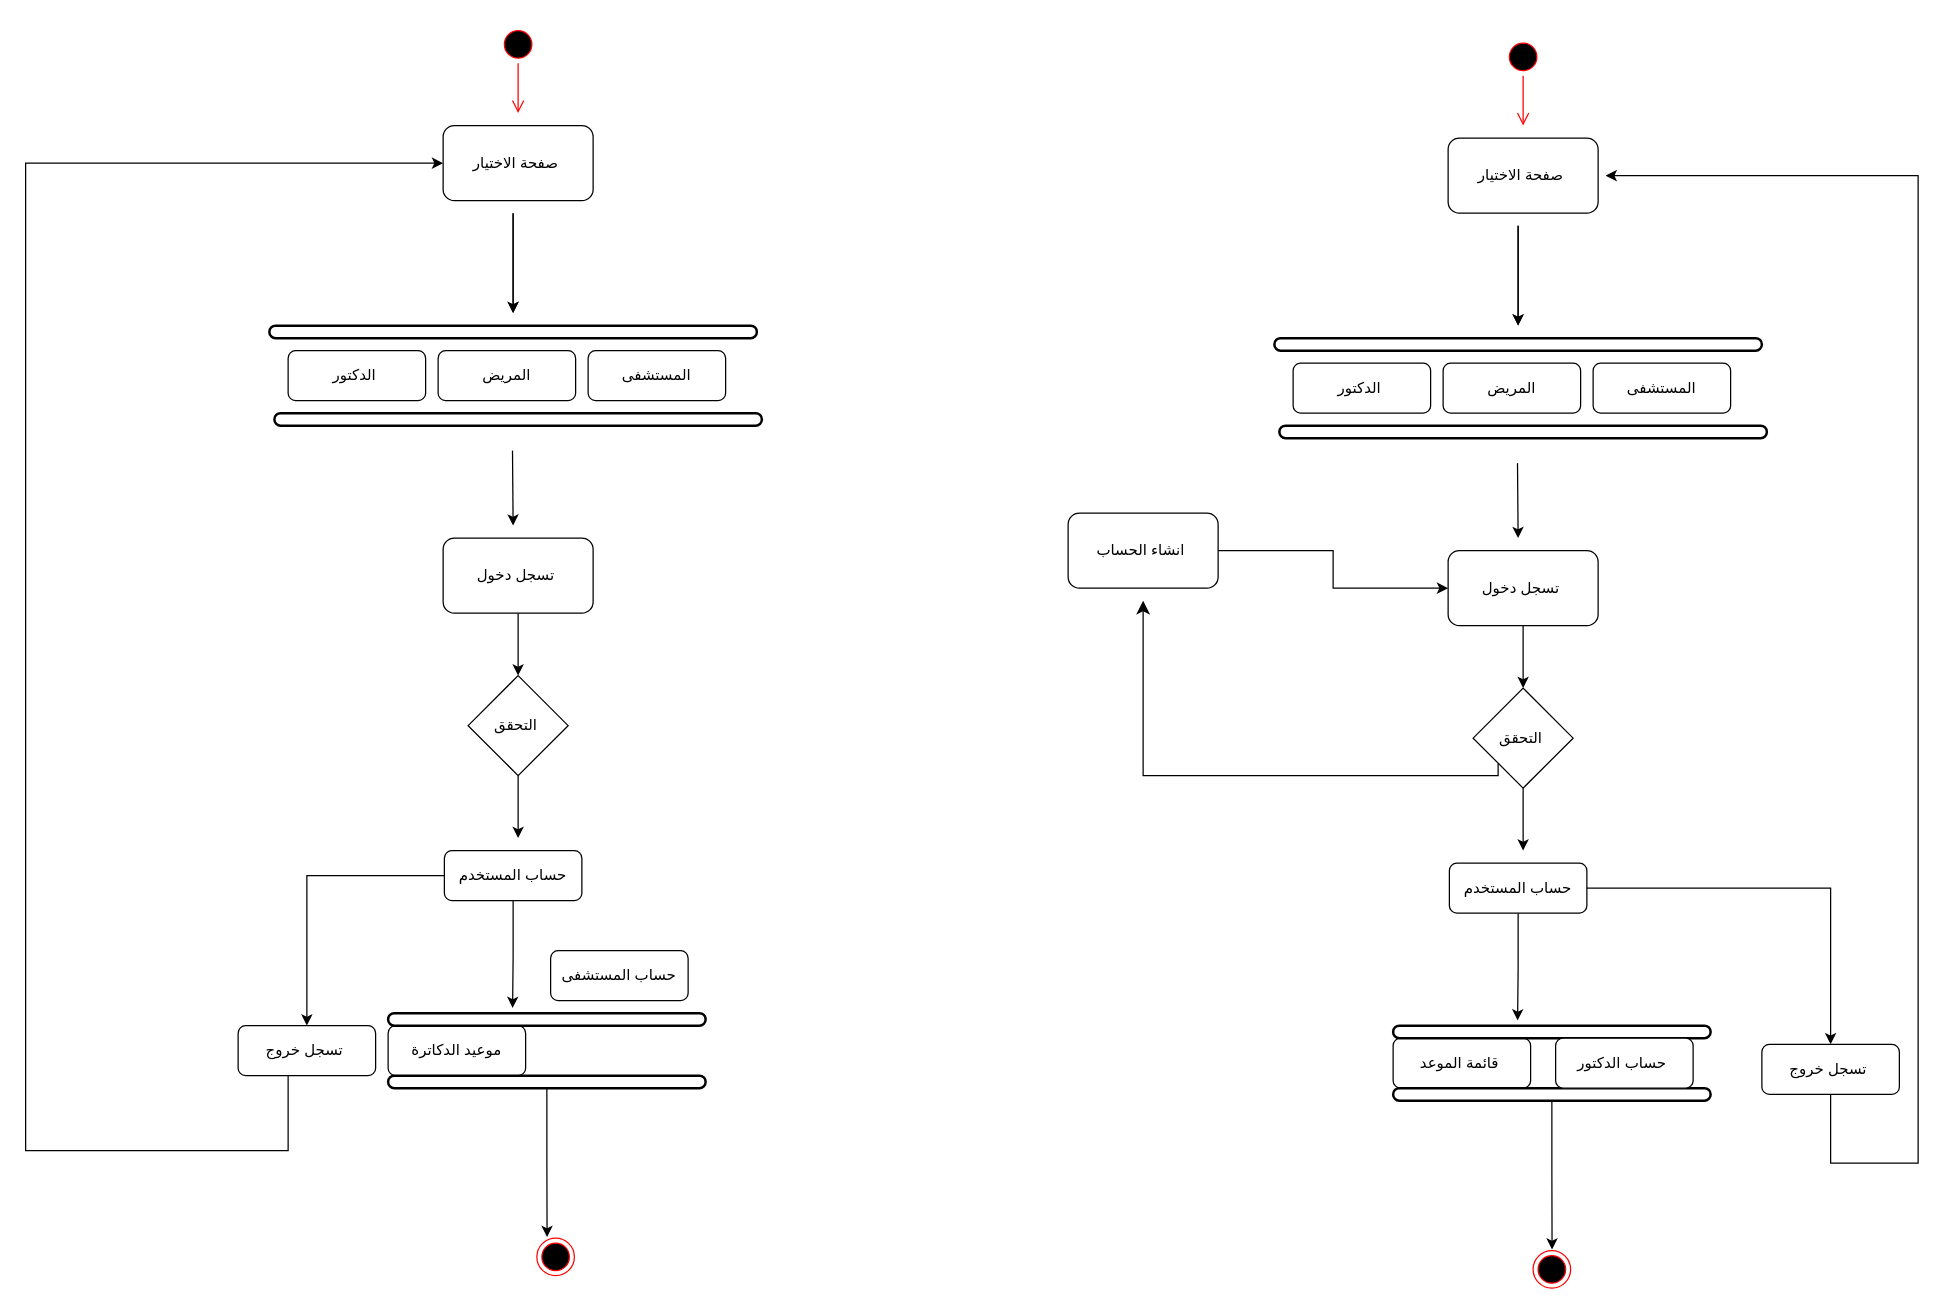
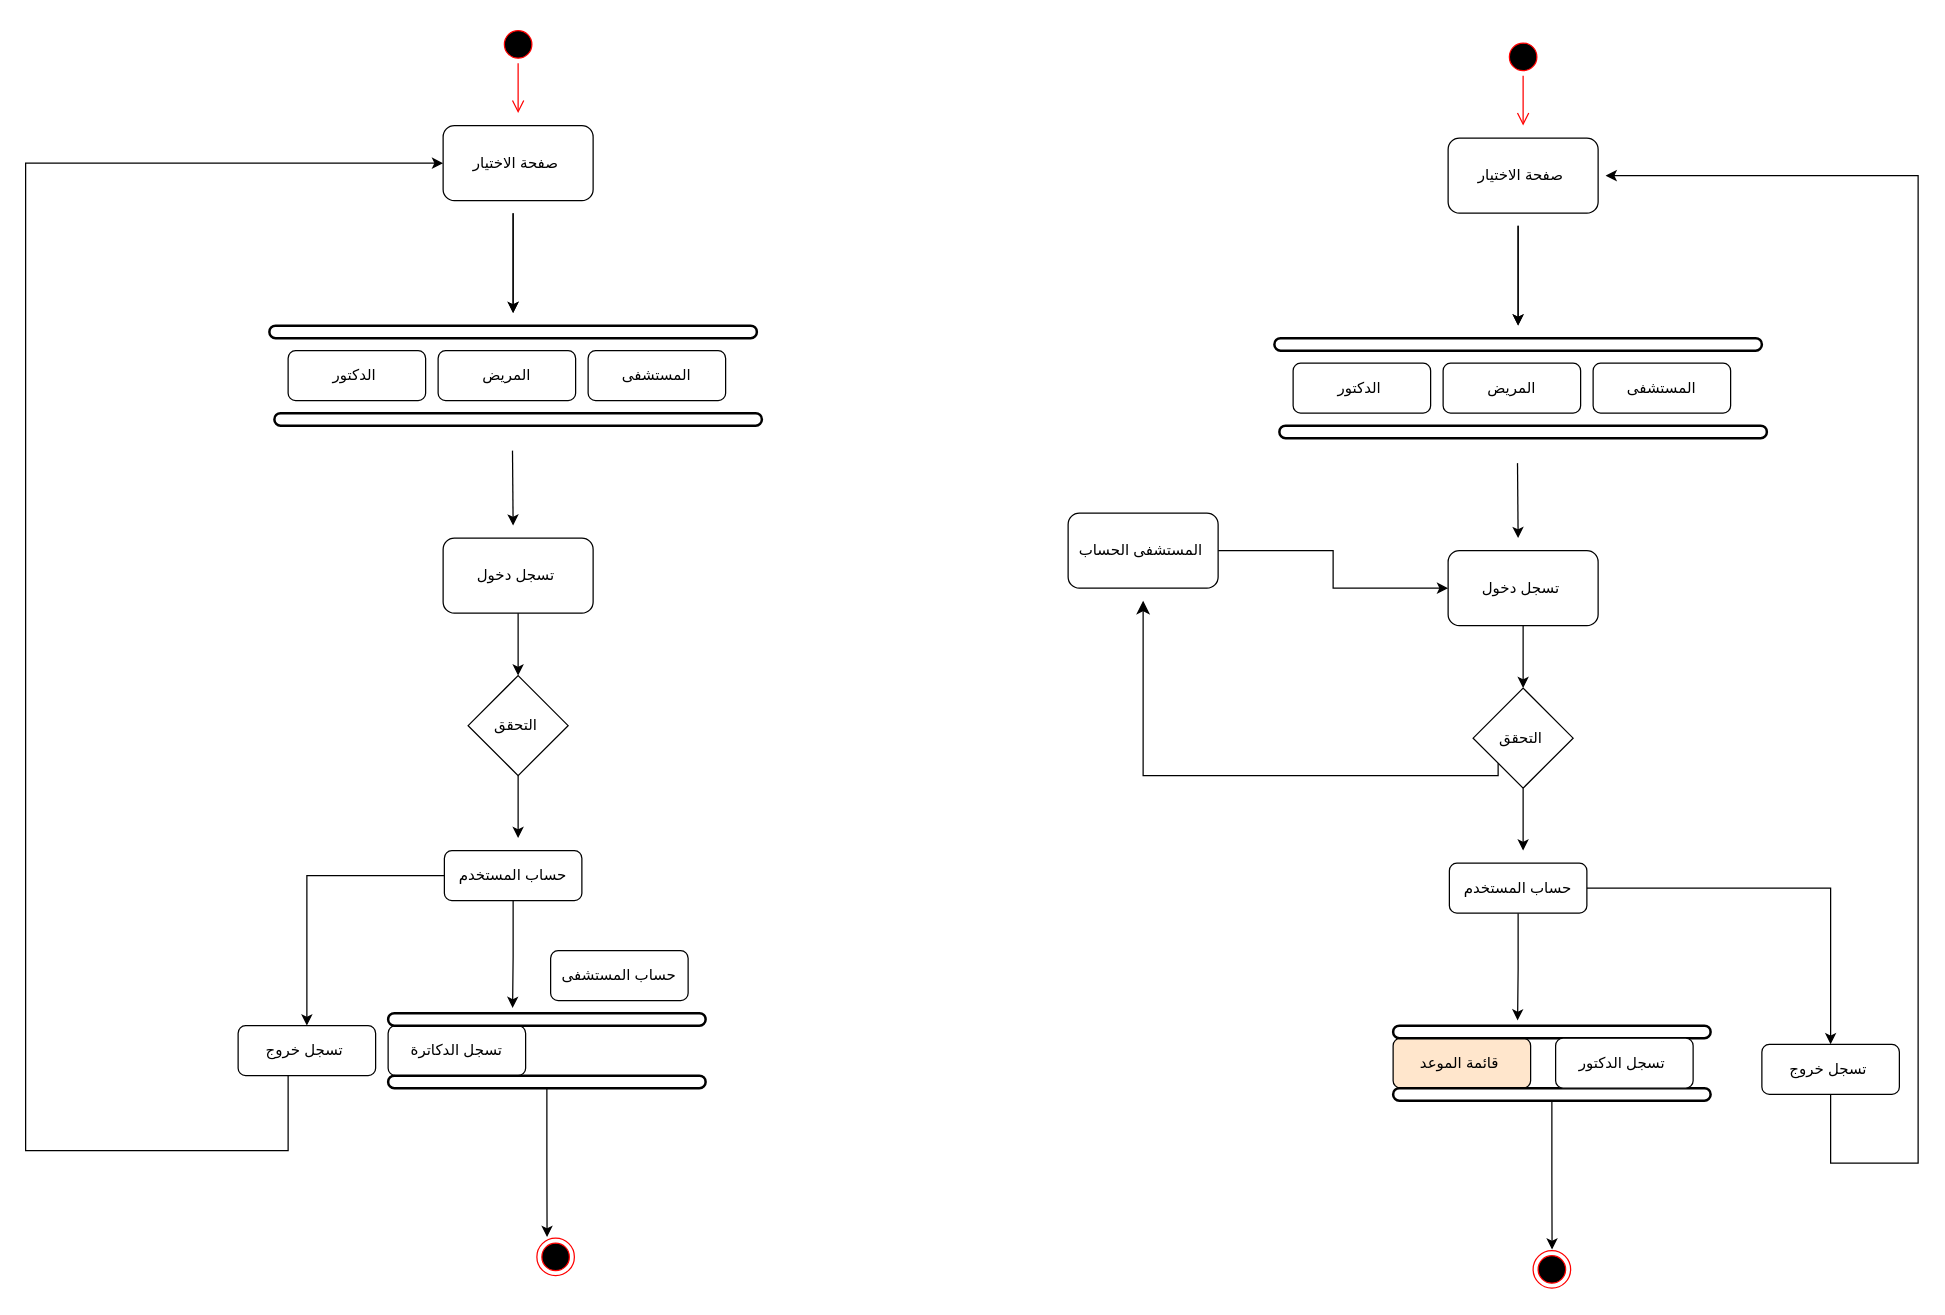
(1143, 551) -> (1143, 551)
(457, 1051) -> (457, 1051)
(1462, 1063) -> (1462, 1063)
(1624, 1063) -> (1624, 1063)
